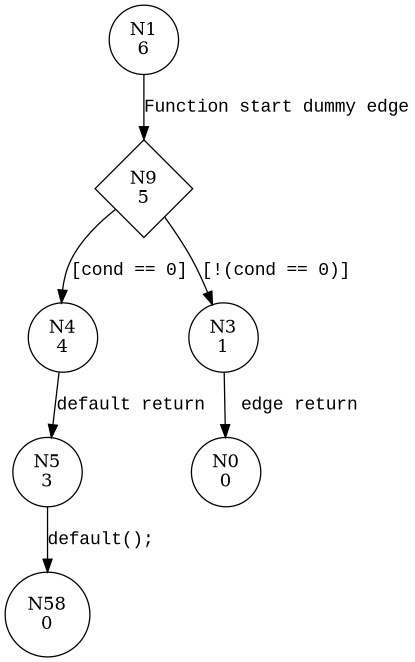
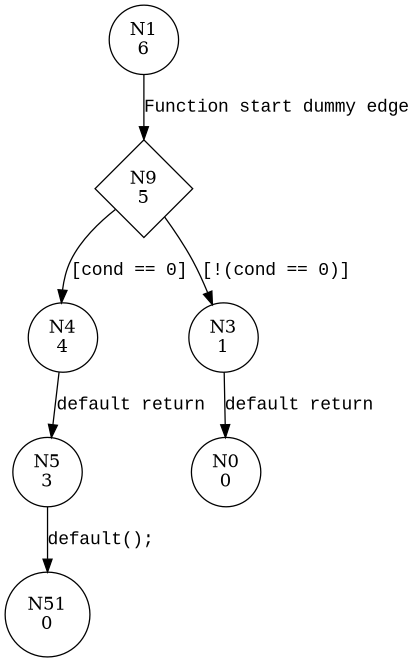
(299, 405) -> (299, 405)
(48, 615) -> (48, 615)
